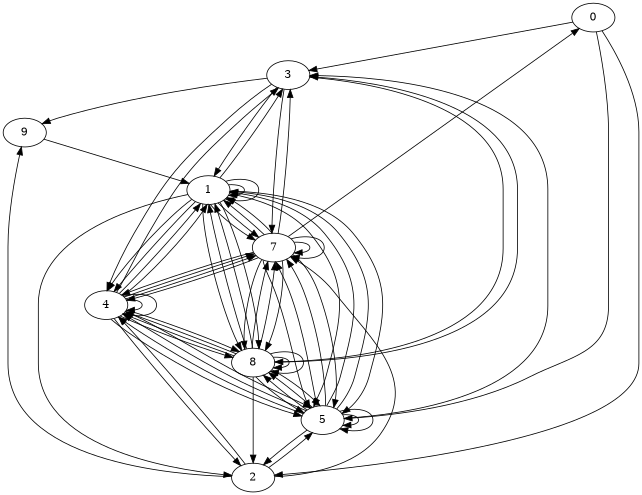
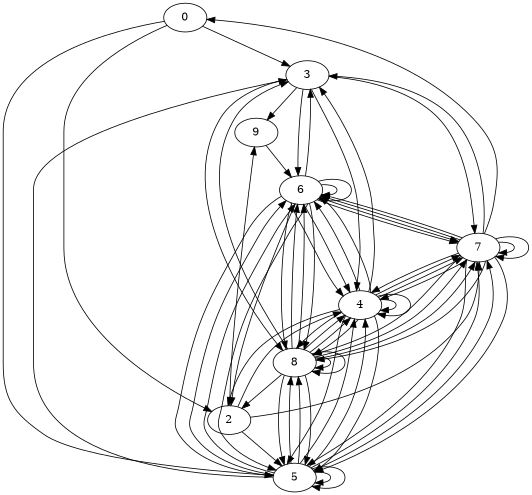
(208, 190) -> (301, 190)
(288, 444) -> none
